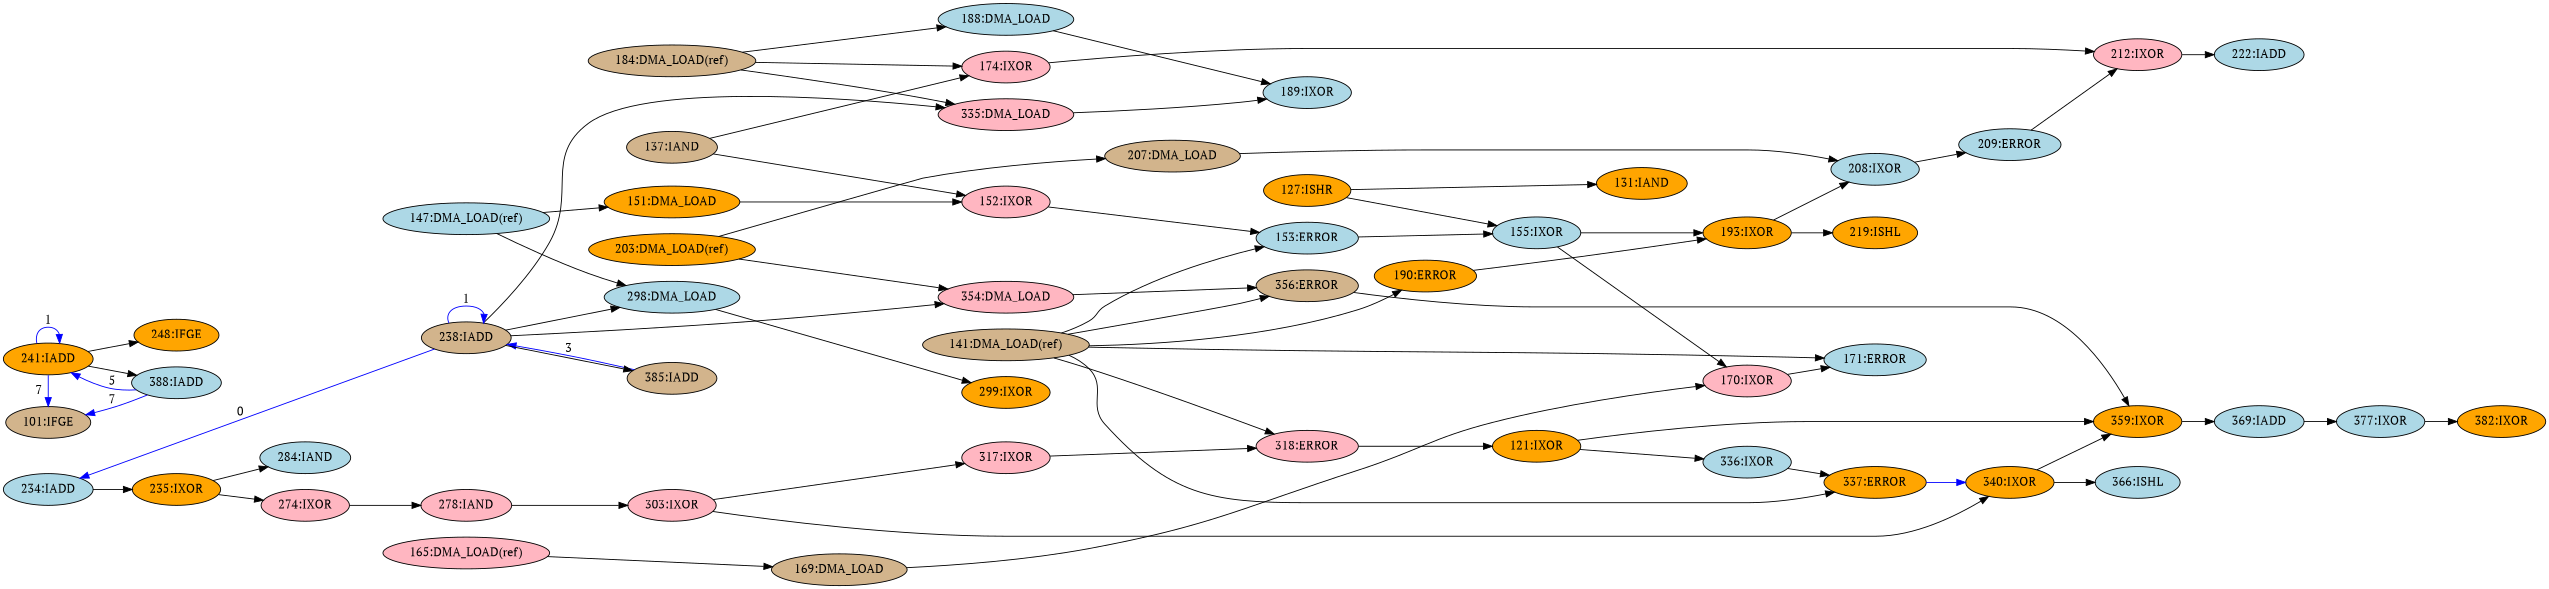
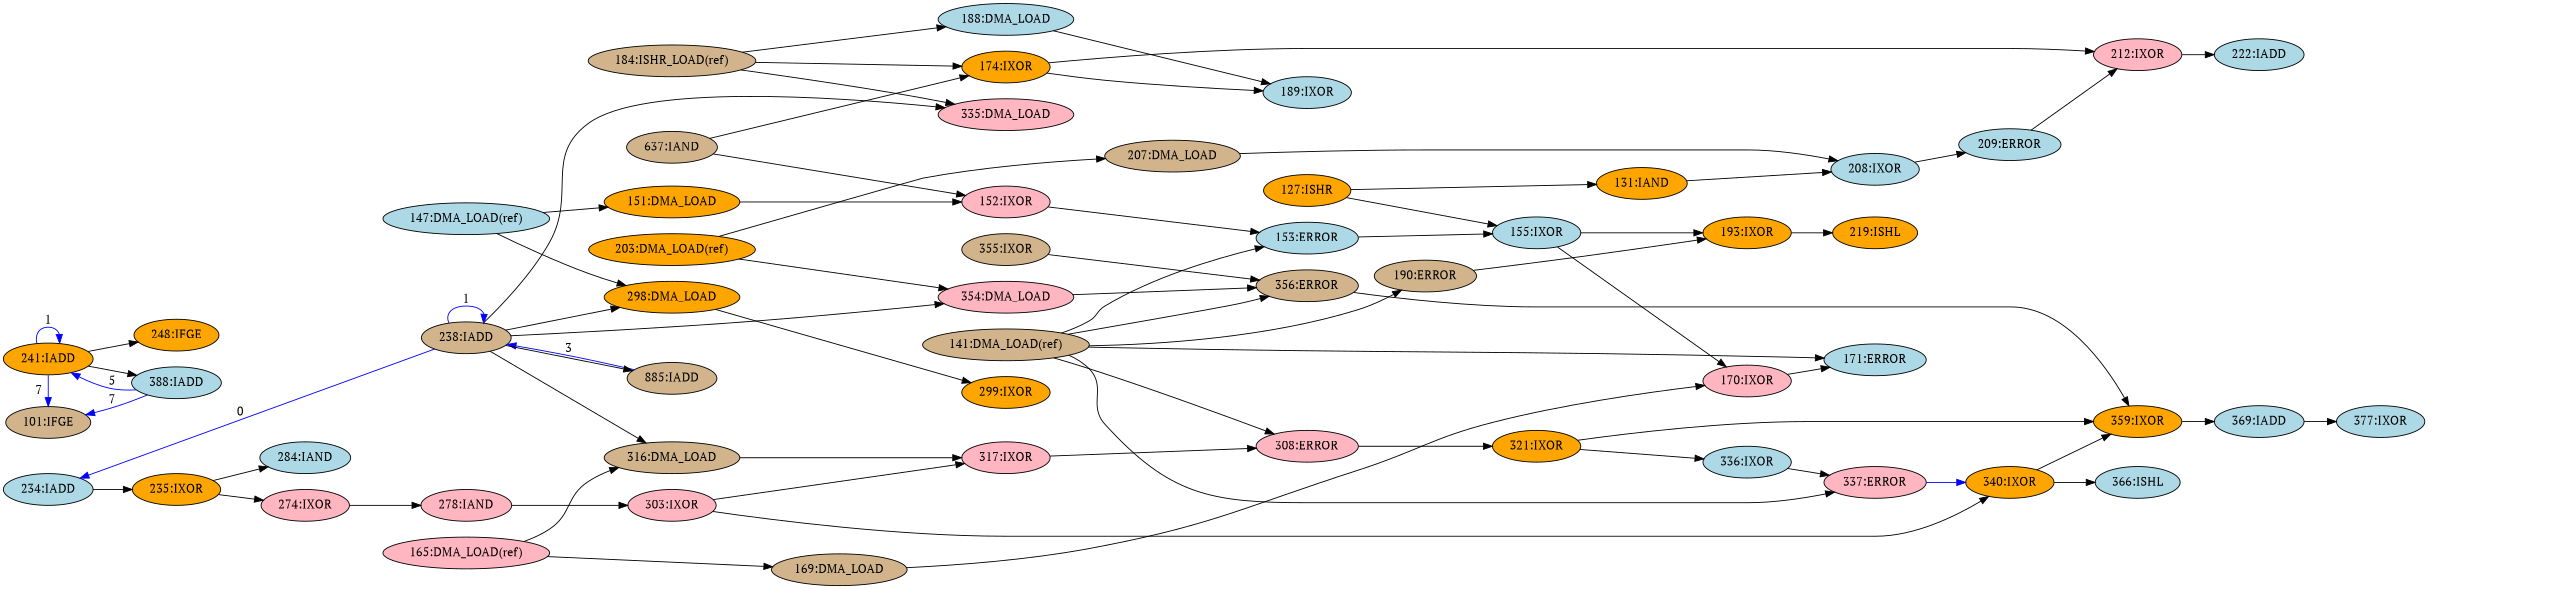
(672, 61) -> (672, 61)
(1006, 67) -> (1006, 67)
(1166, 108) -> (1150, 84)
(672, 147) -> (672, 147)
(1807, 203) -> (1754, 177)
none -> (1006, 250)
(1425, 276) -> (1425, 276)
(672, 297) -> (672, 297)
(672, 378) -> (672, 378)
(2502, 422) -> none
(1307, 446) -> (1307, 446)
(1537, 446) -> (1537, 446)
none -> (672, 458)
(1875, 482) -> (1875, 482)
